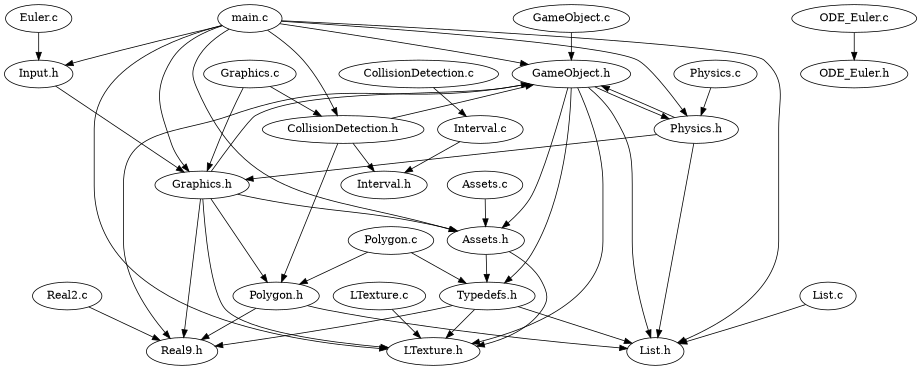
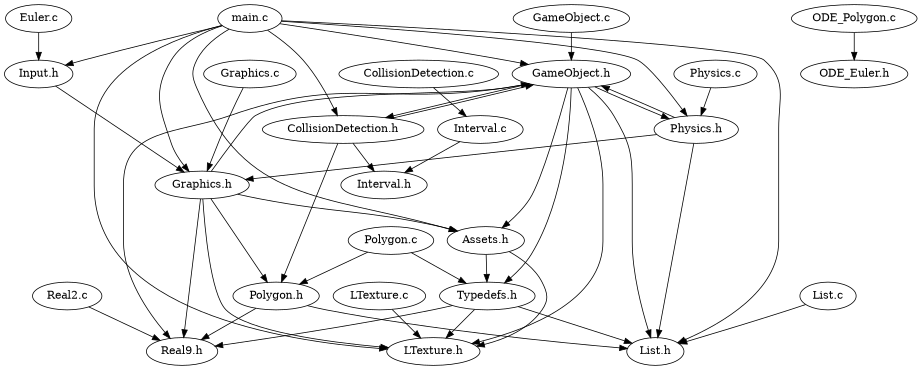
(854, 18) -> (854, 18)
(286, 95) -> (461, 100)
(485, 185) -> none
